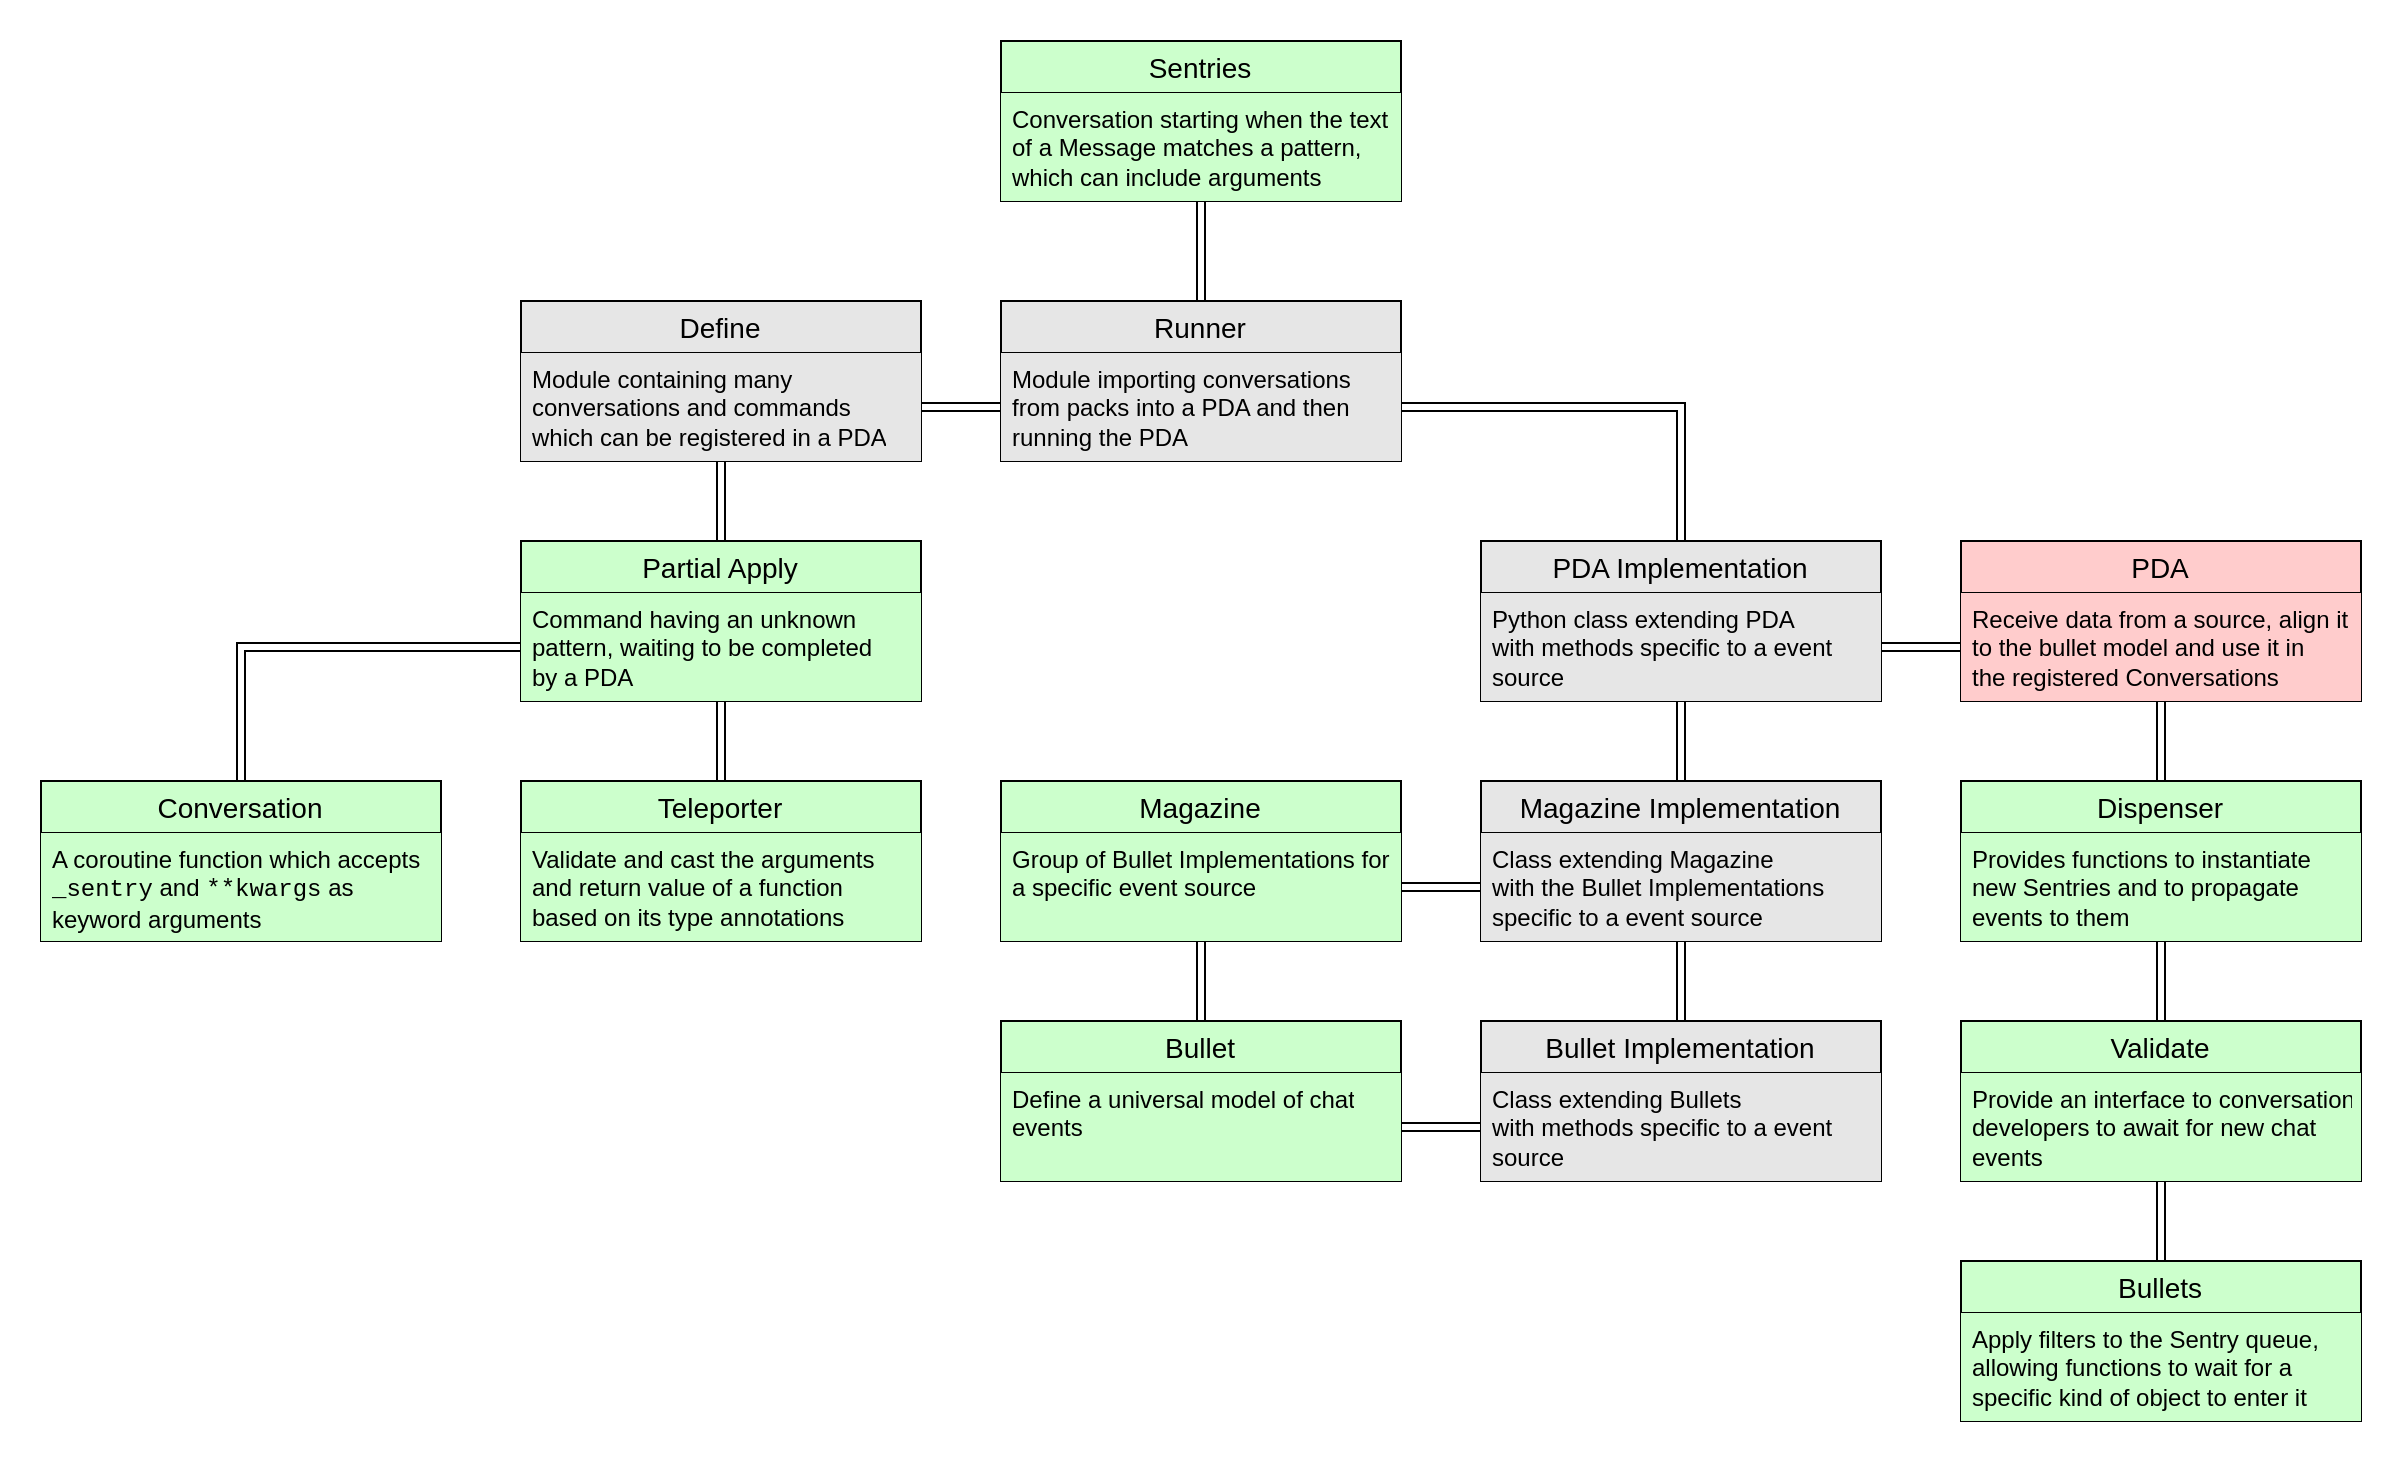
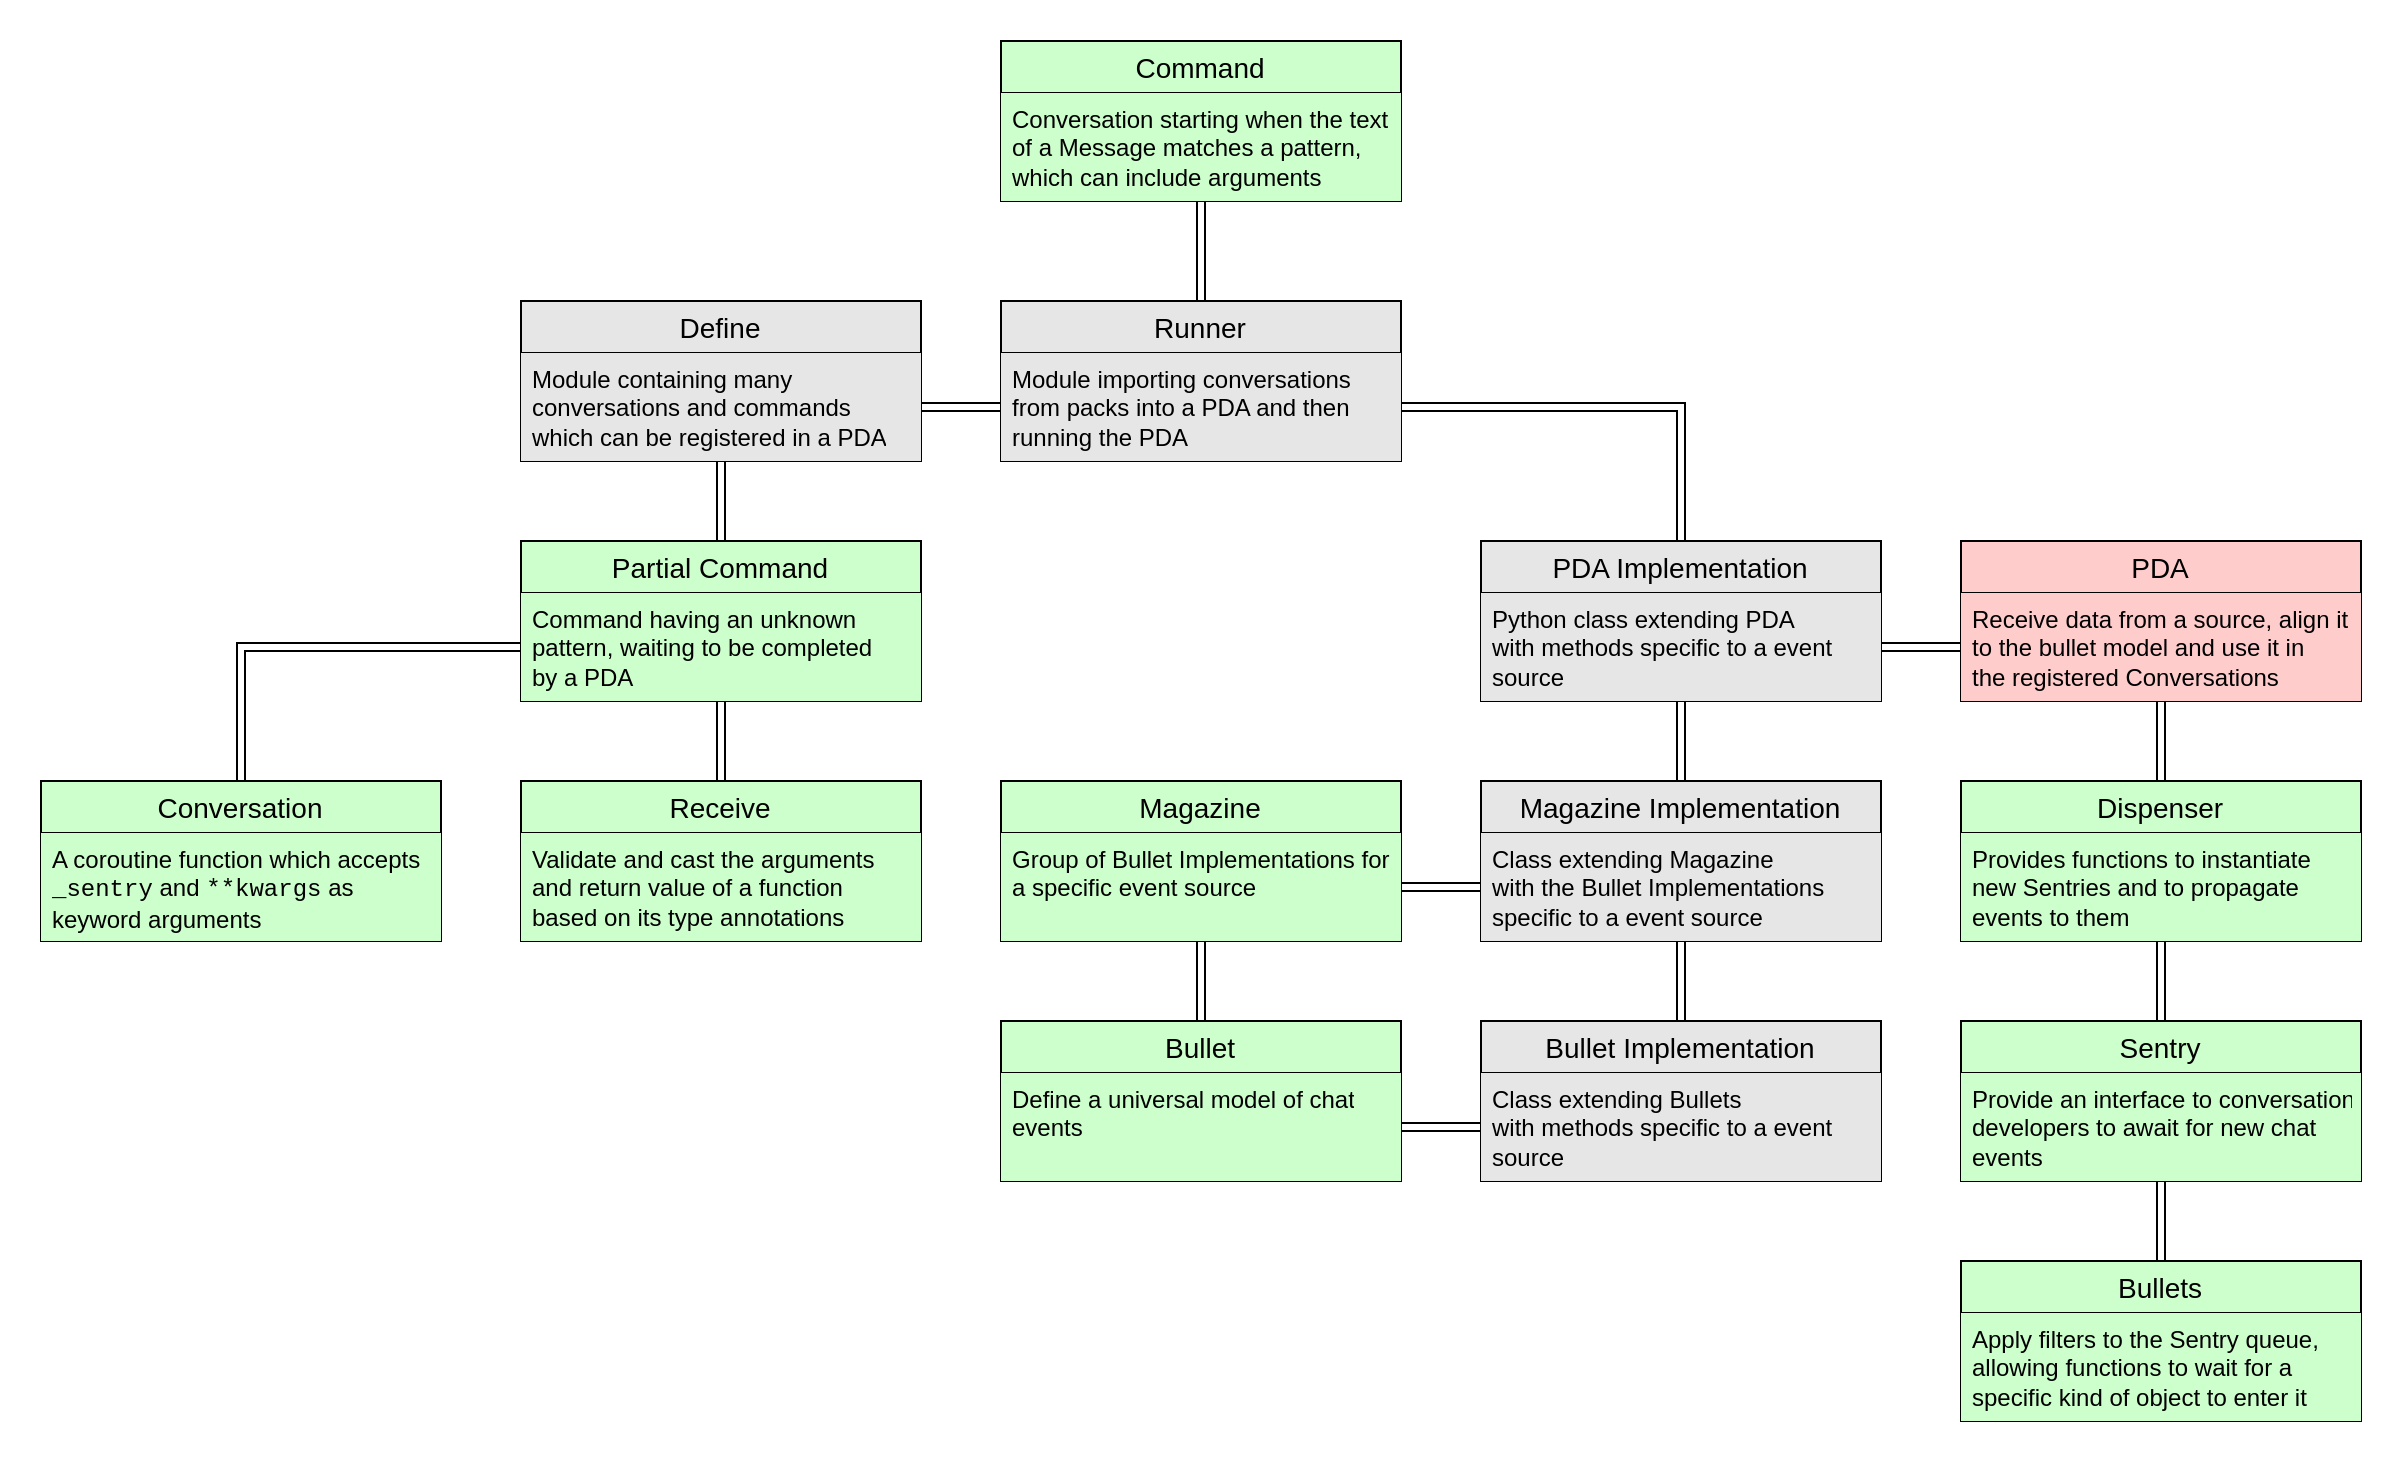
(1200, 69) -> (1200, 69)
(720, 569) -> (720, 569)
(720, 809) -> (720, 809)
(2160, 1049) -> (2160, 1049)
